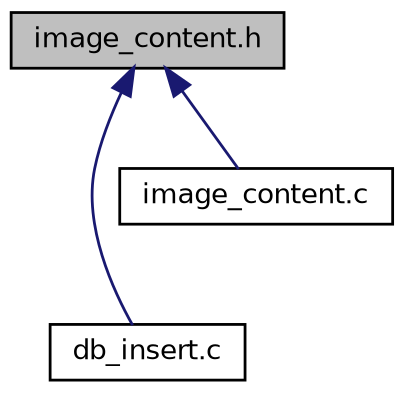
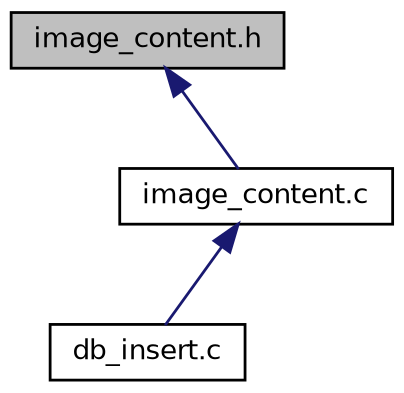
(93, 210) -> (193, 286)
